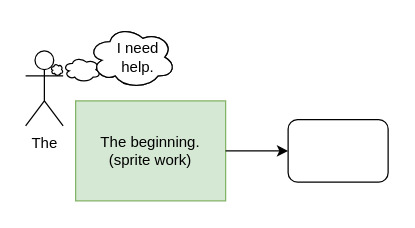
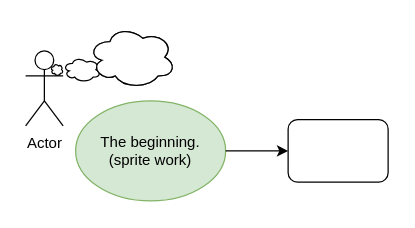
(138, 57) -> none
(45, 143) -> (45, 143)
(151, 151) -> (151, 151)
